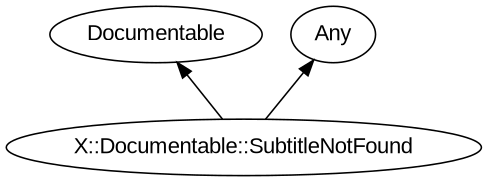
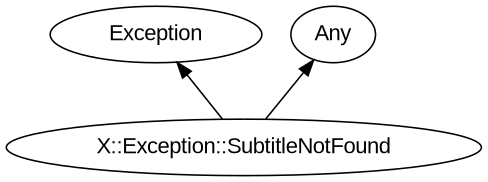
(156, 34) -> (156, 34)
(244, 147) -> (244, 147)
